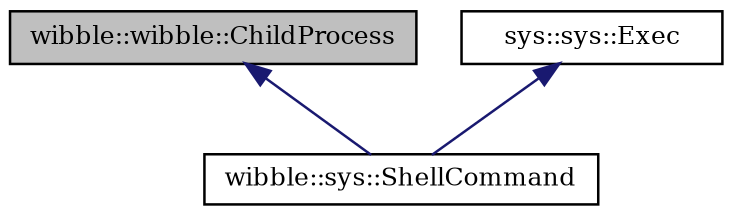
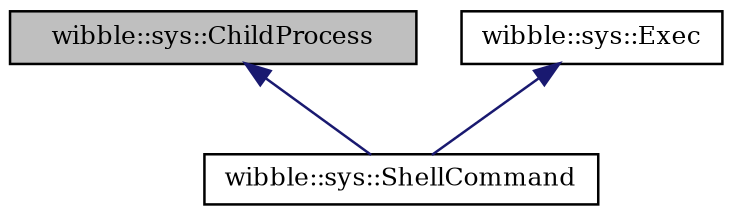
(213, 38) -> (213, 38)
(592, 38) -> (592, 38)
